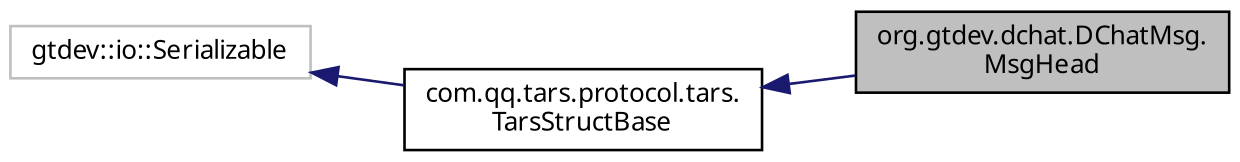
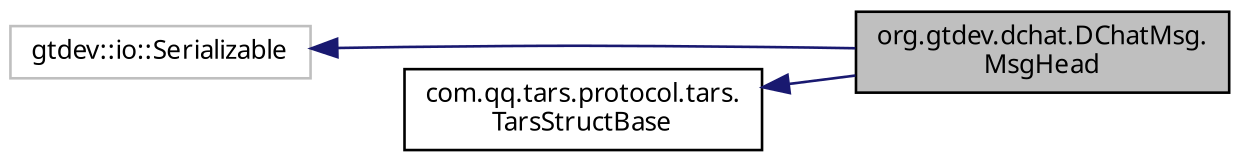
(371, 81) -> (596, 46)
